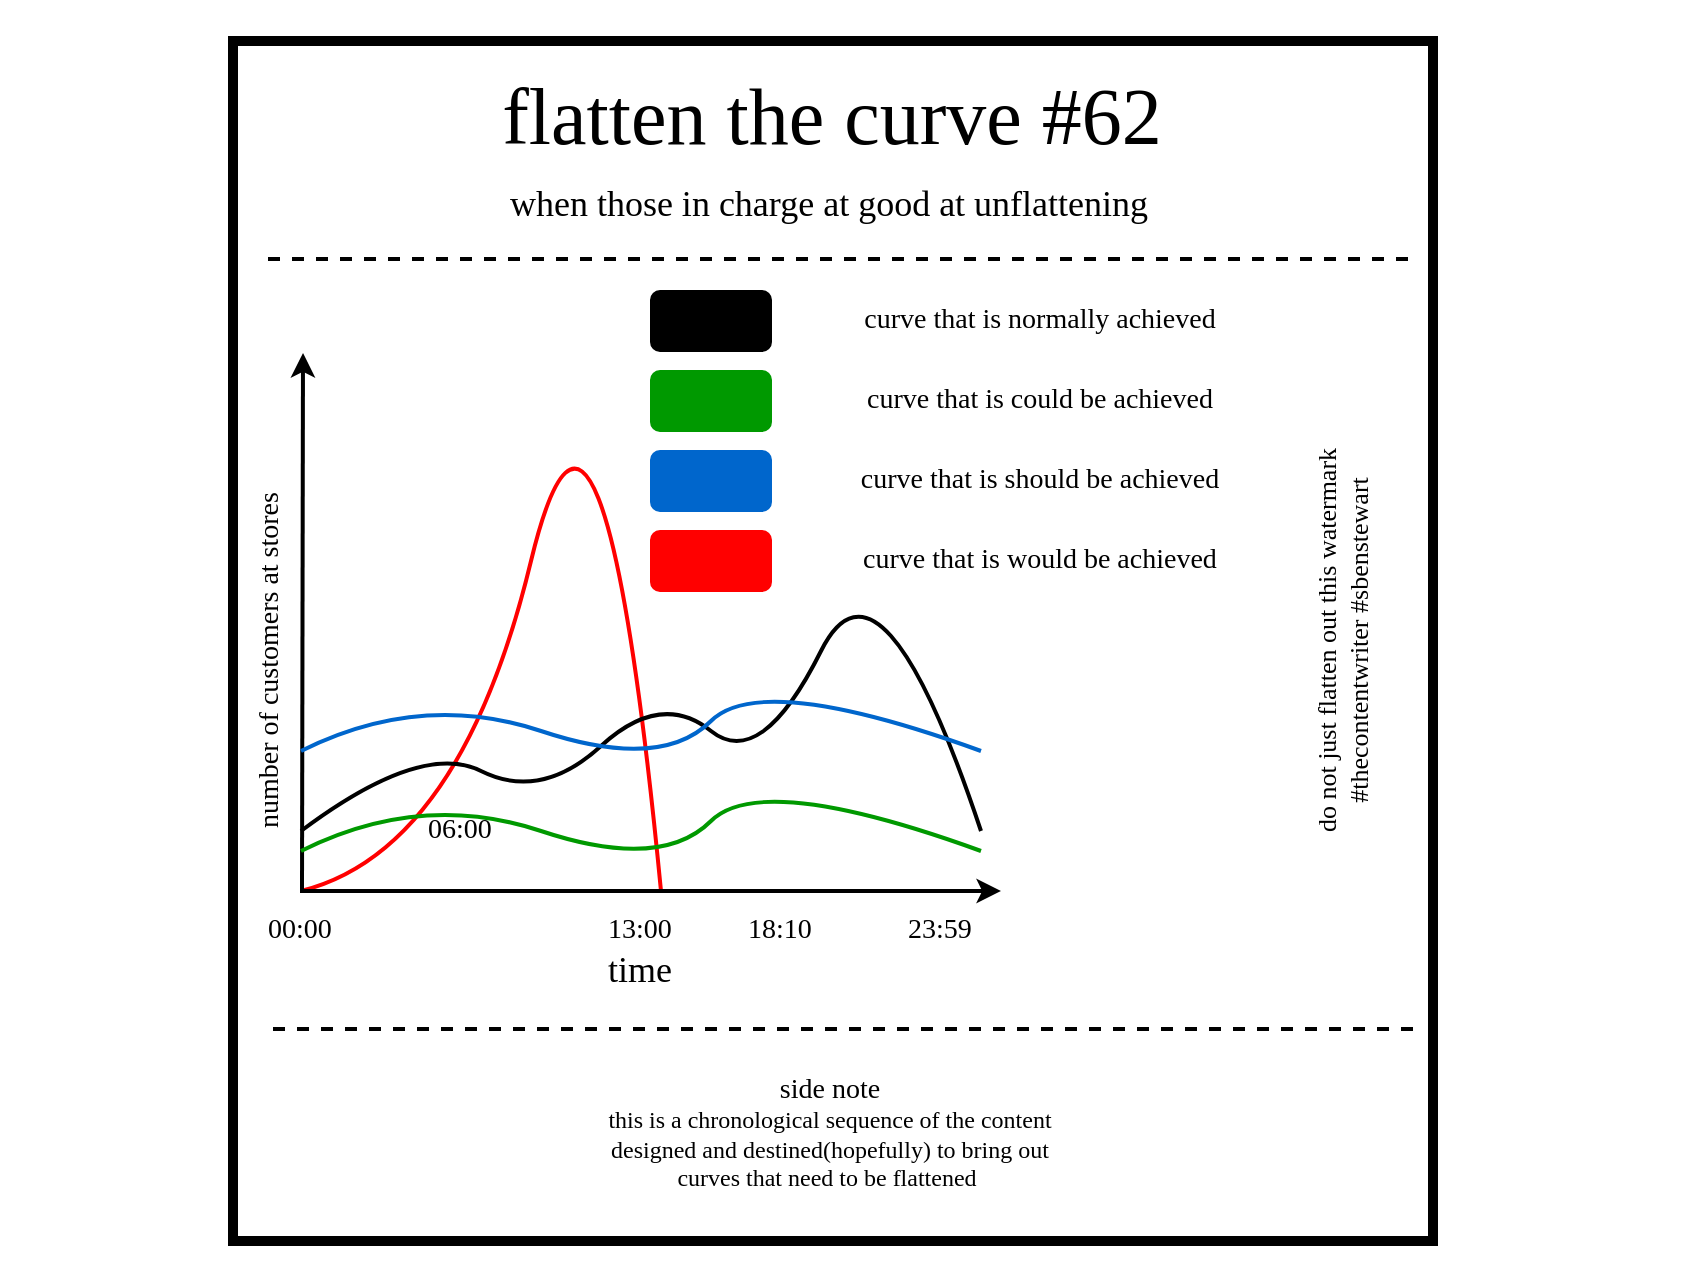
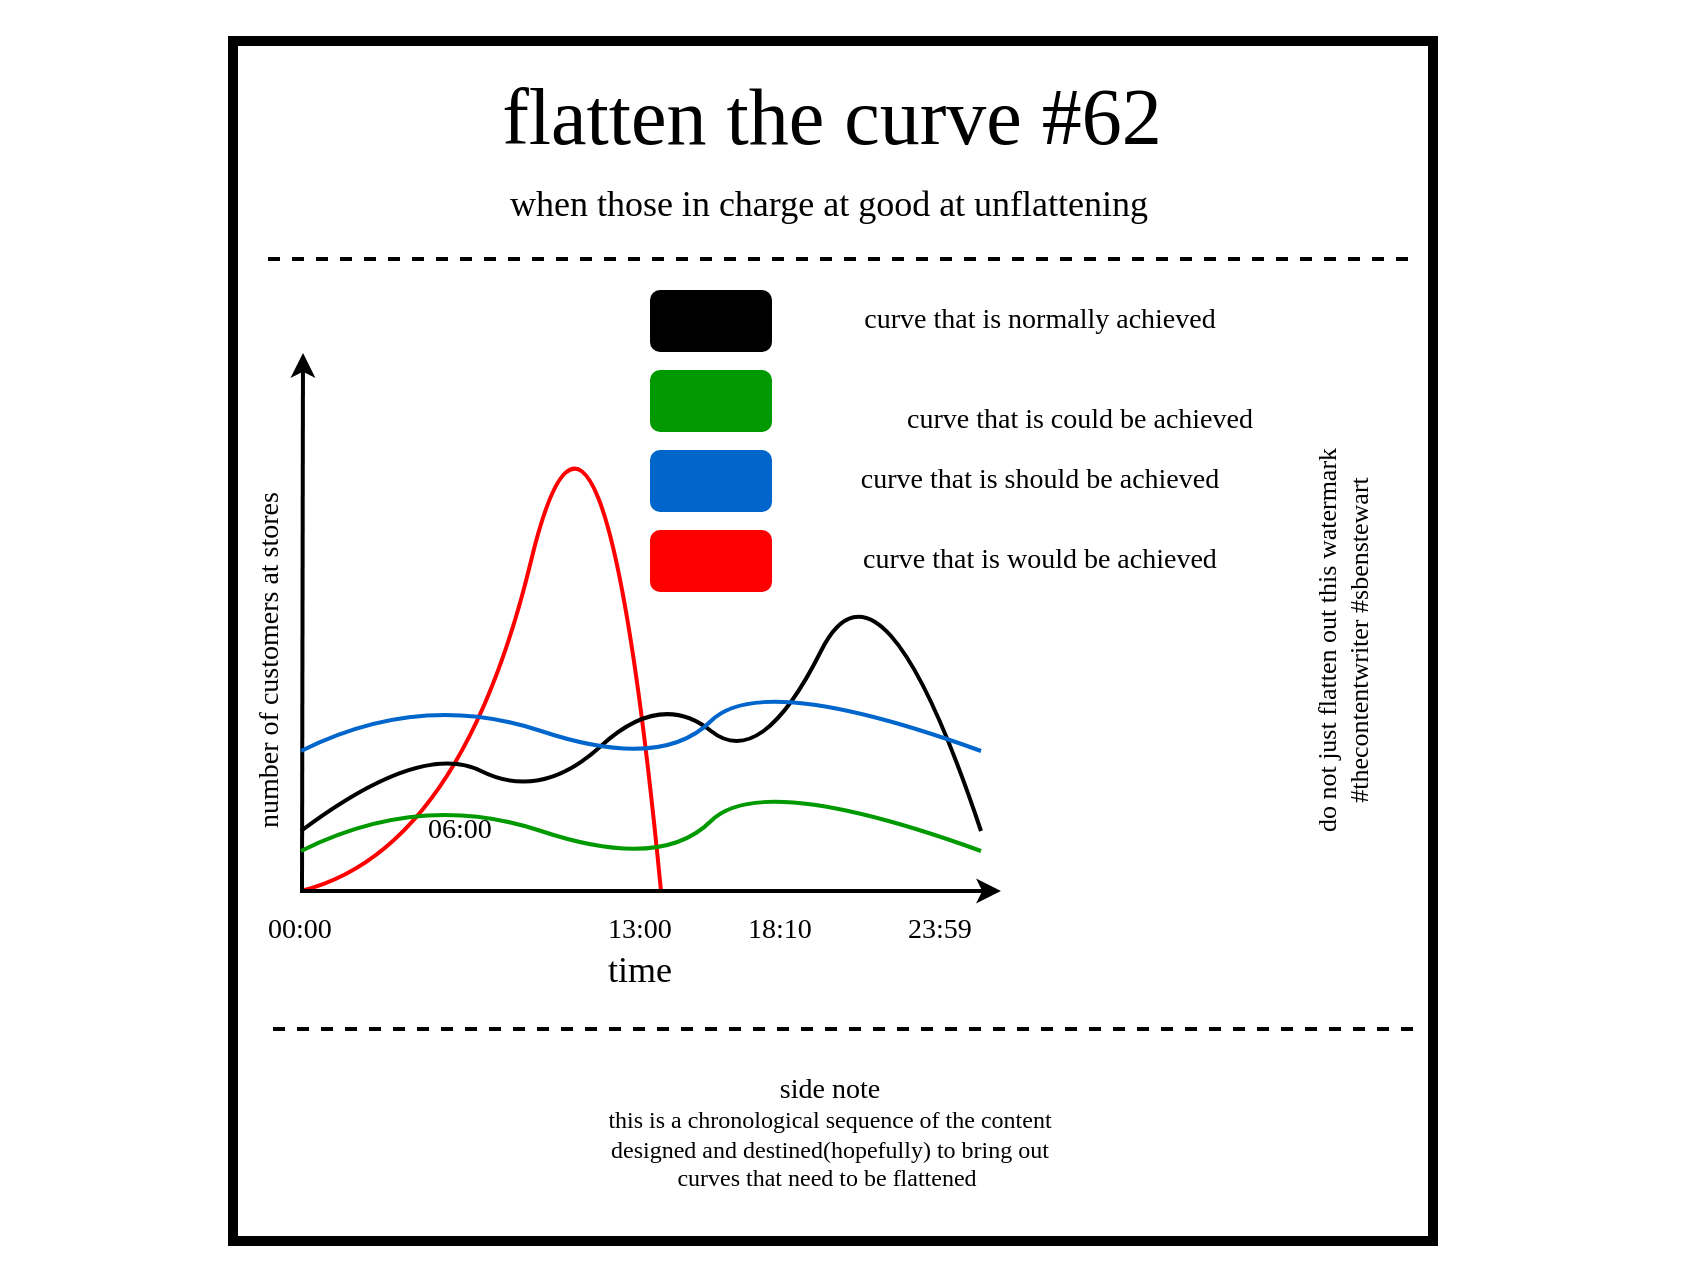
(1041, 401) -> (1081, 421)
